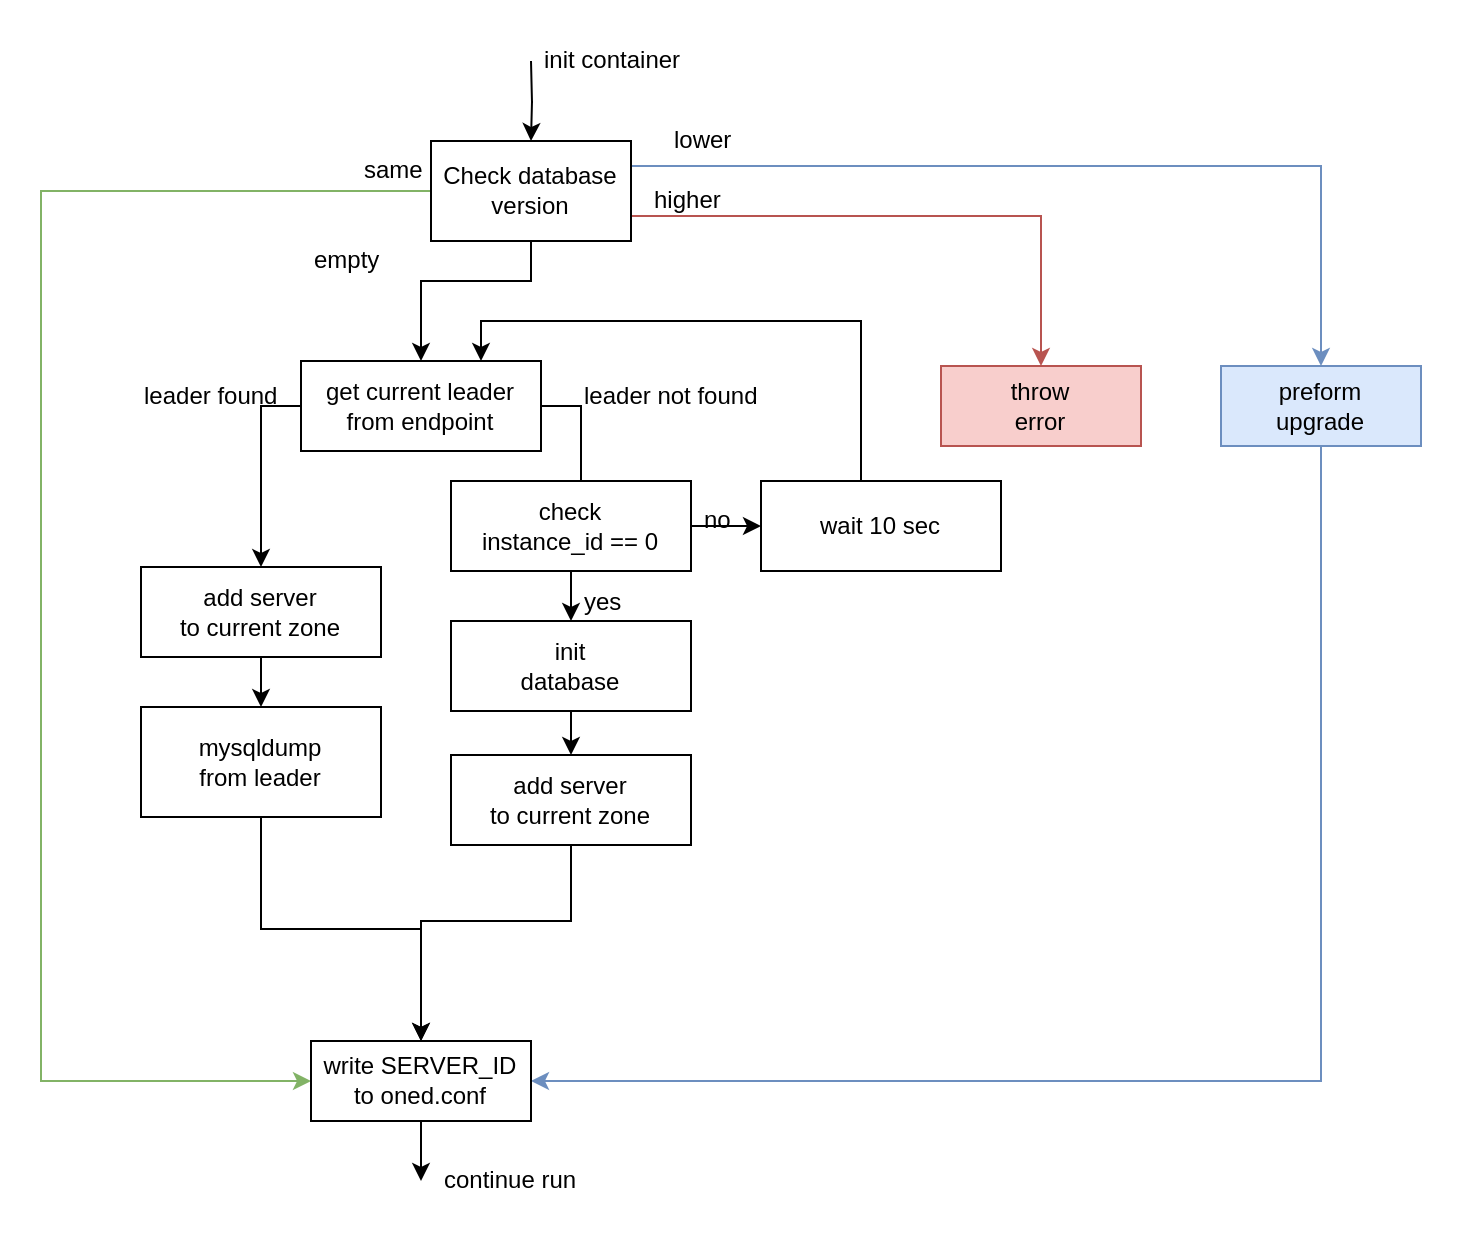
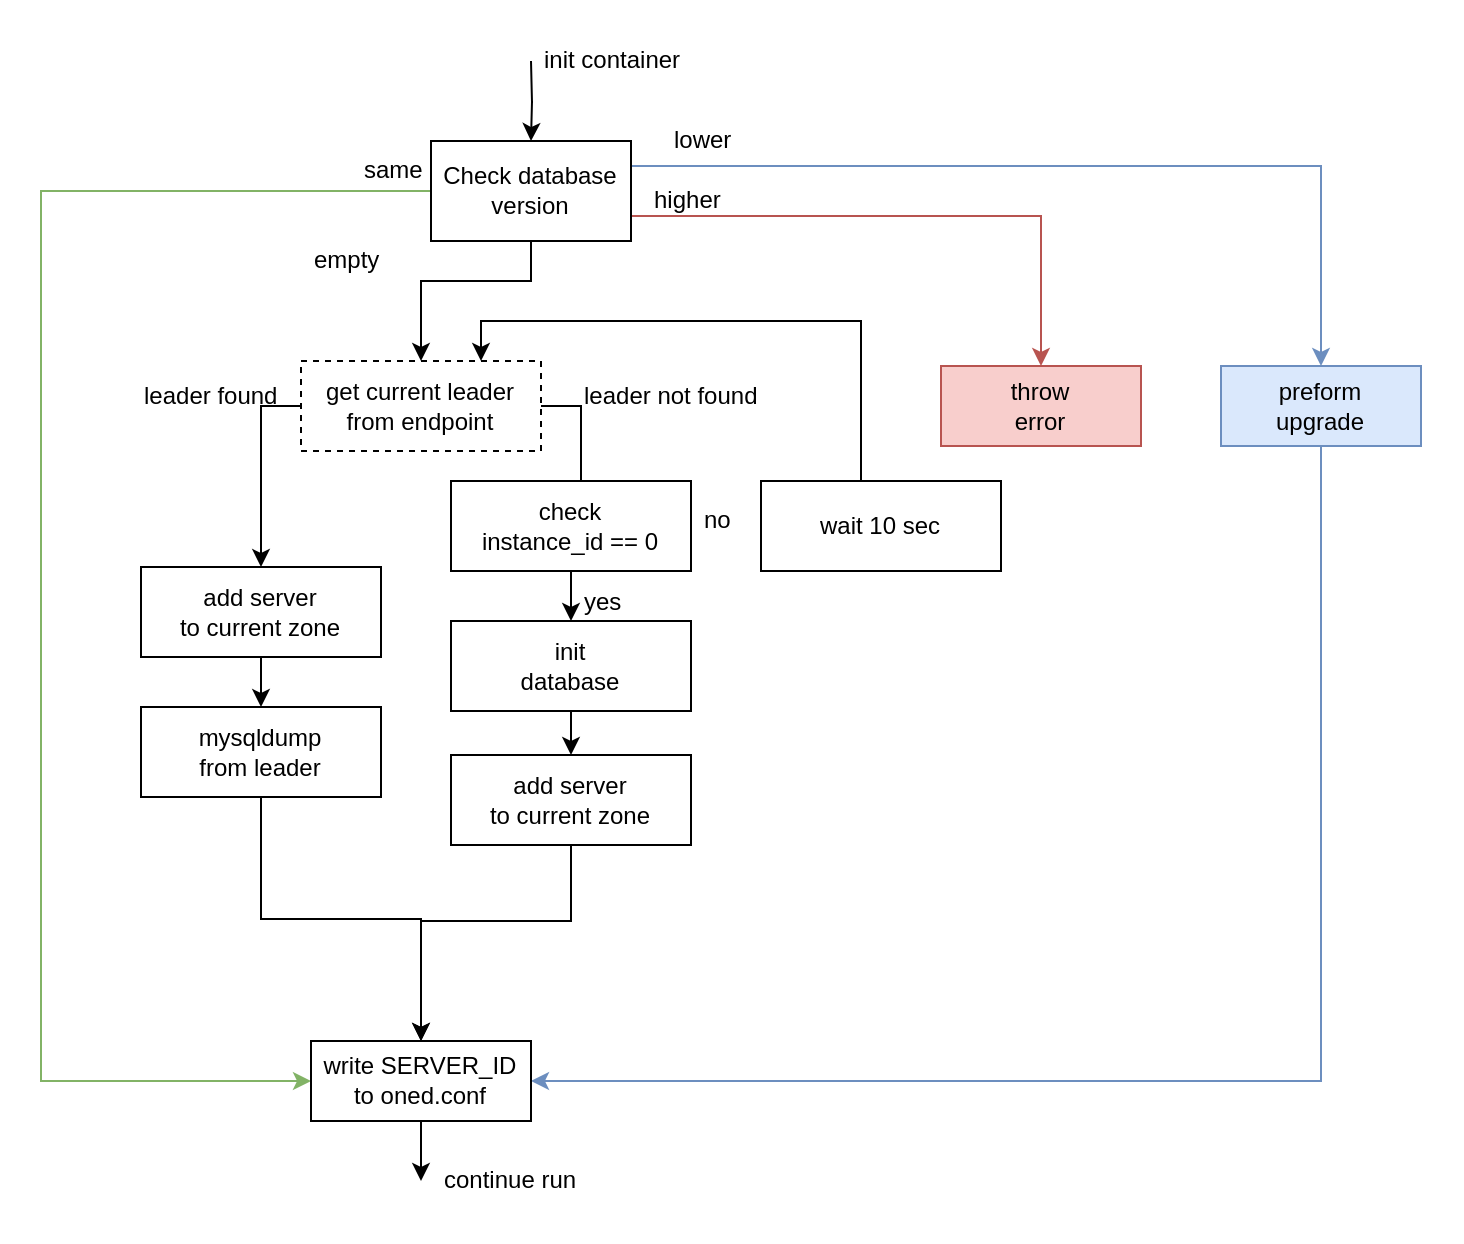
(421, 406) -> (421, 406)
(729, 526) -> none
(261, 762) -> (261, 752)
